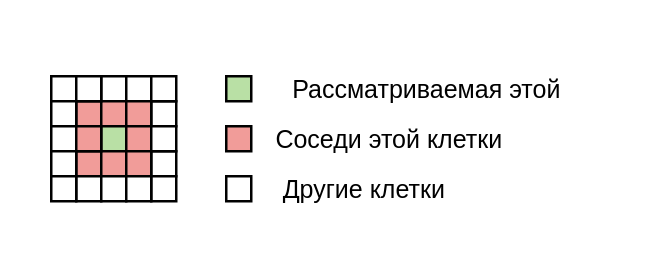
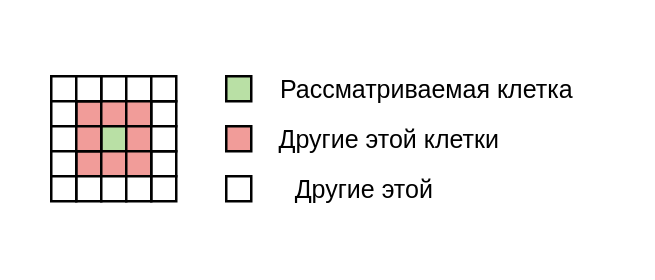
(428, 89) -> (428, 89)
(390, 139) -> (390, 139)
(365, 189) -> (365, 189)
